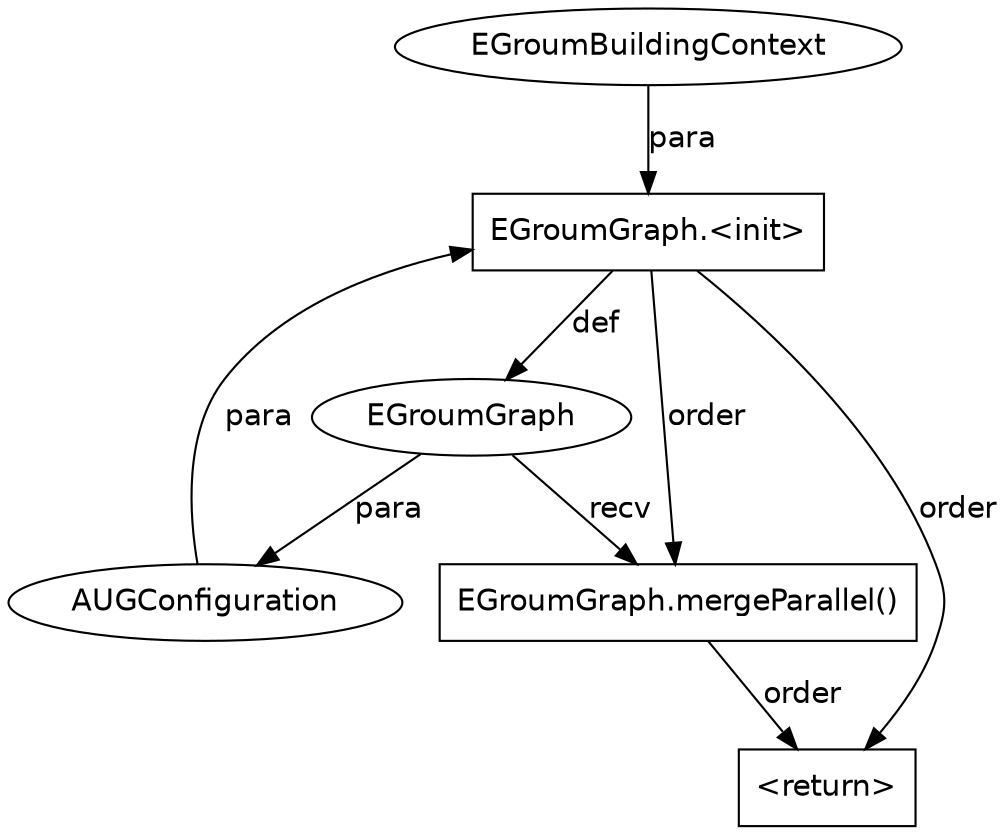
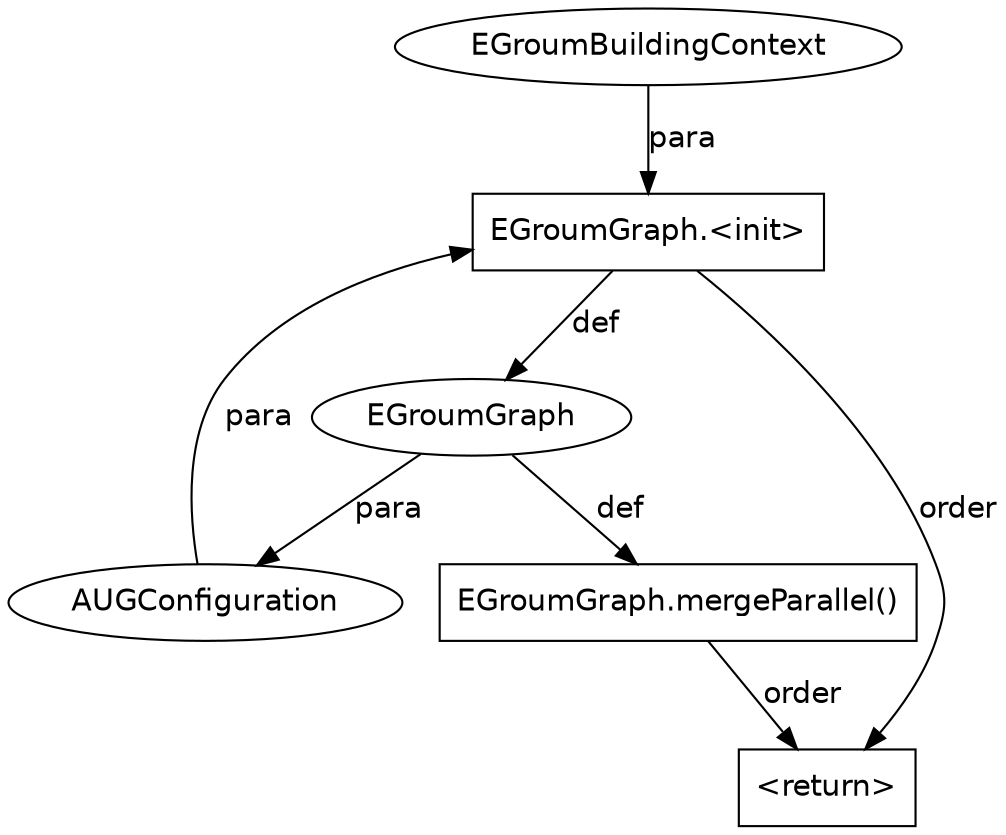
(662, 407) -> none
(621, 510) -> (621, 510)
